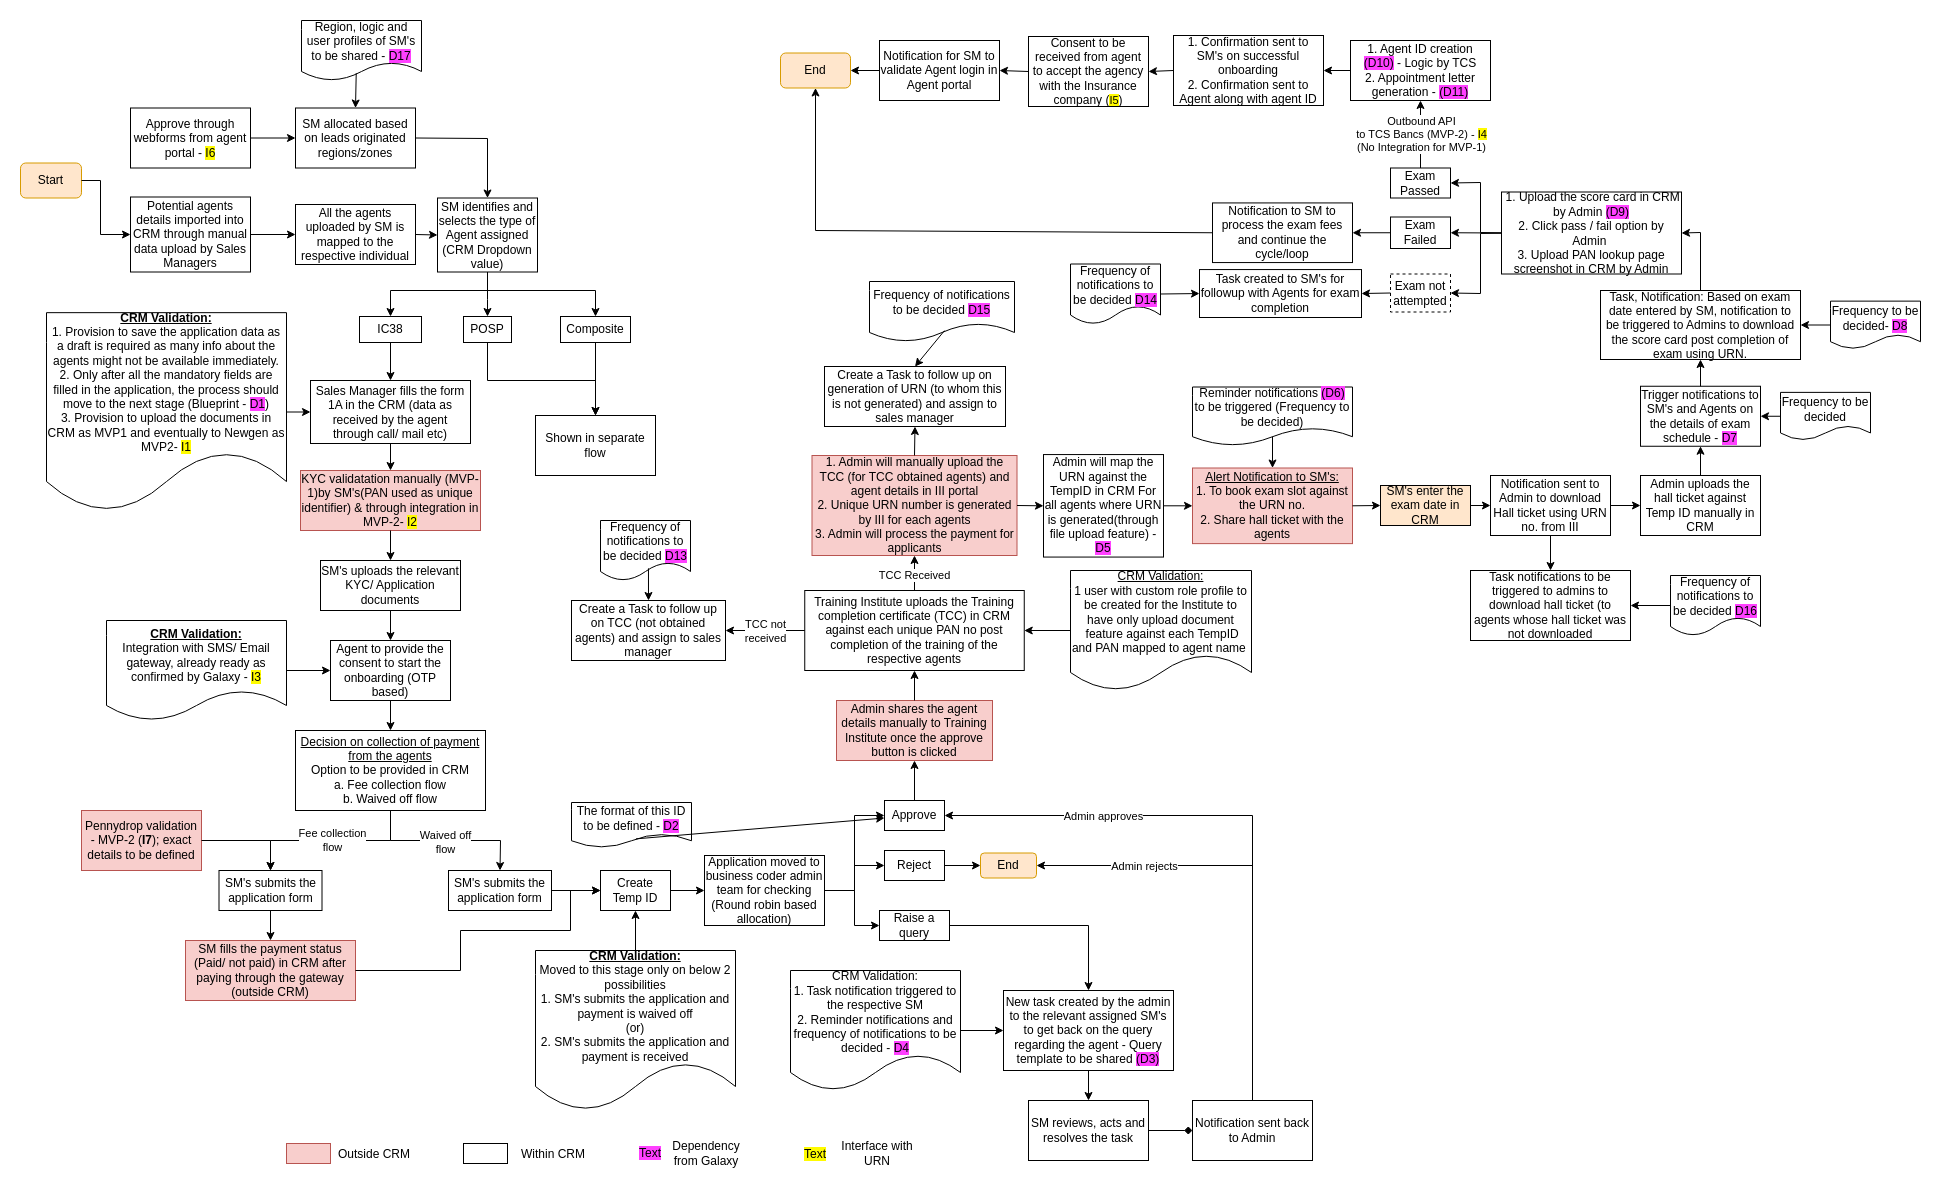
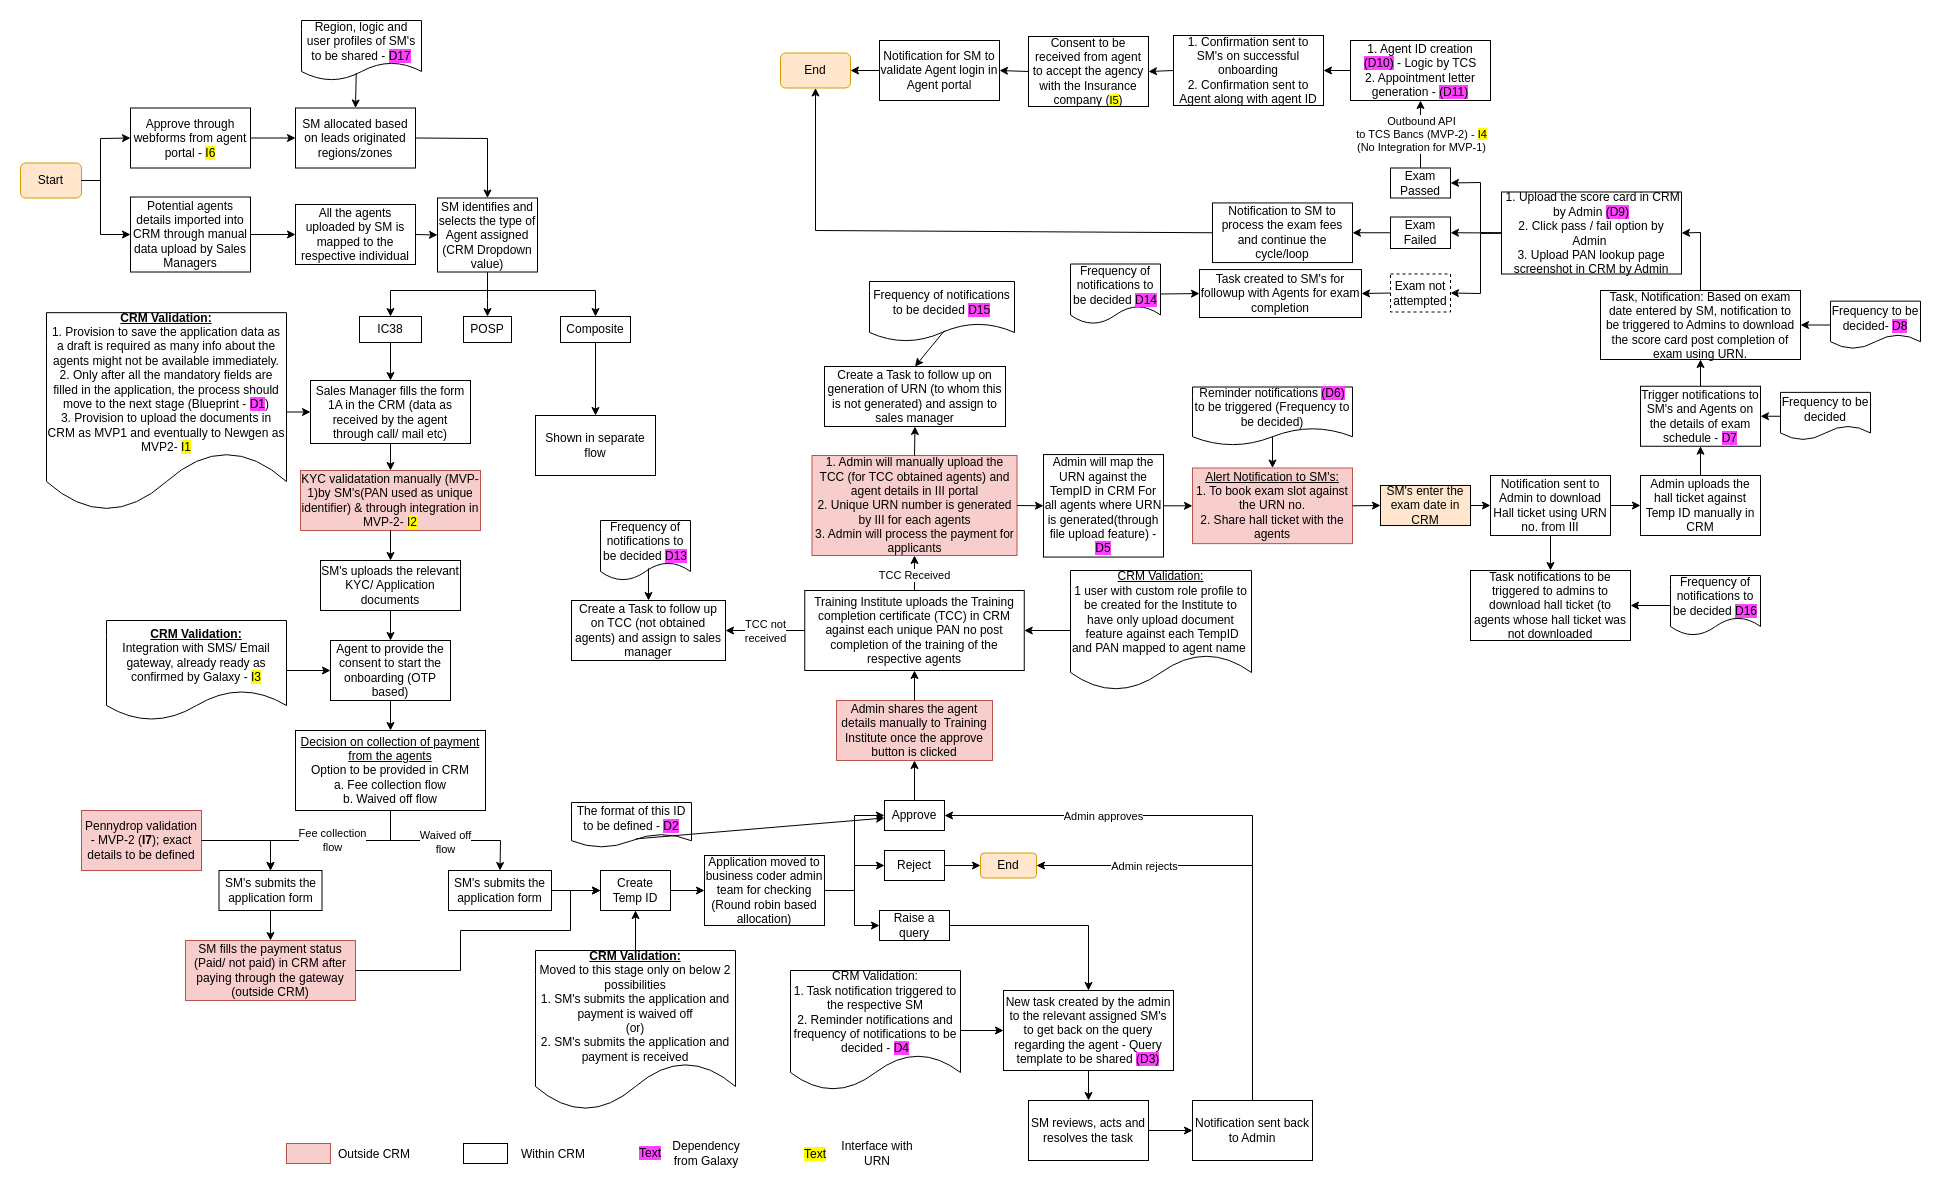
none -> (101, 148)
(521, 381) -> none
(1184, 1131) -> (1184, 1131)
